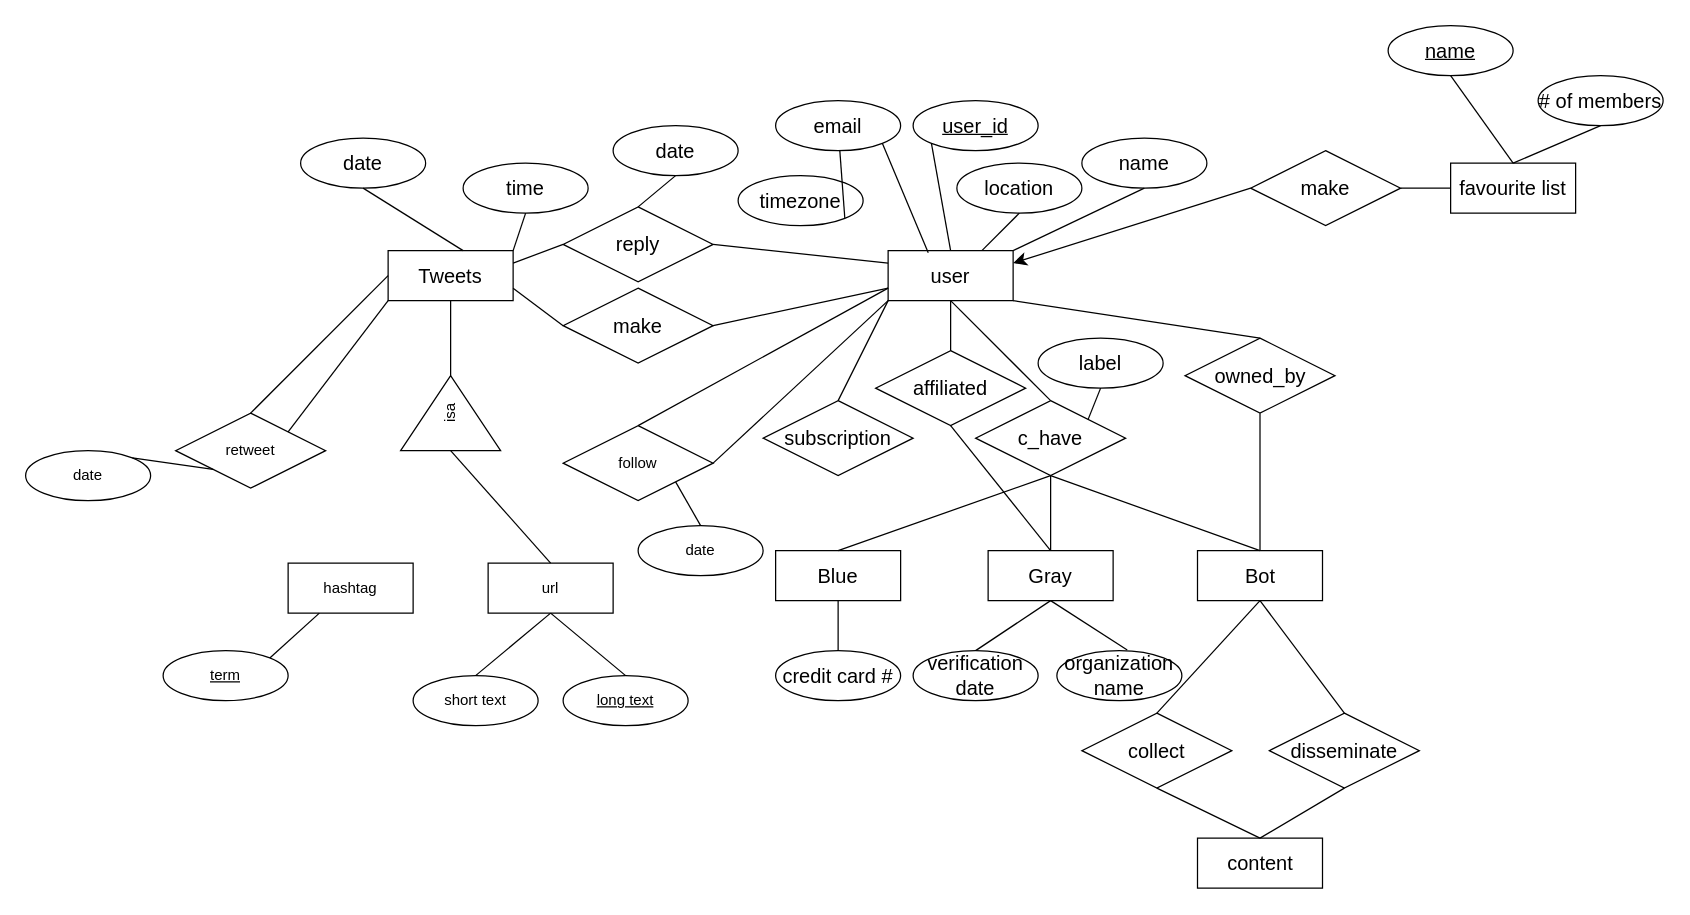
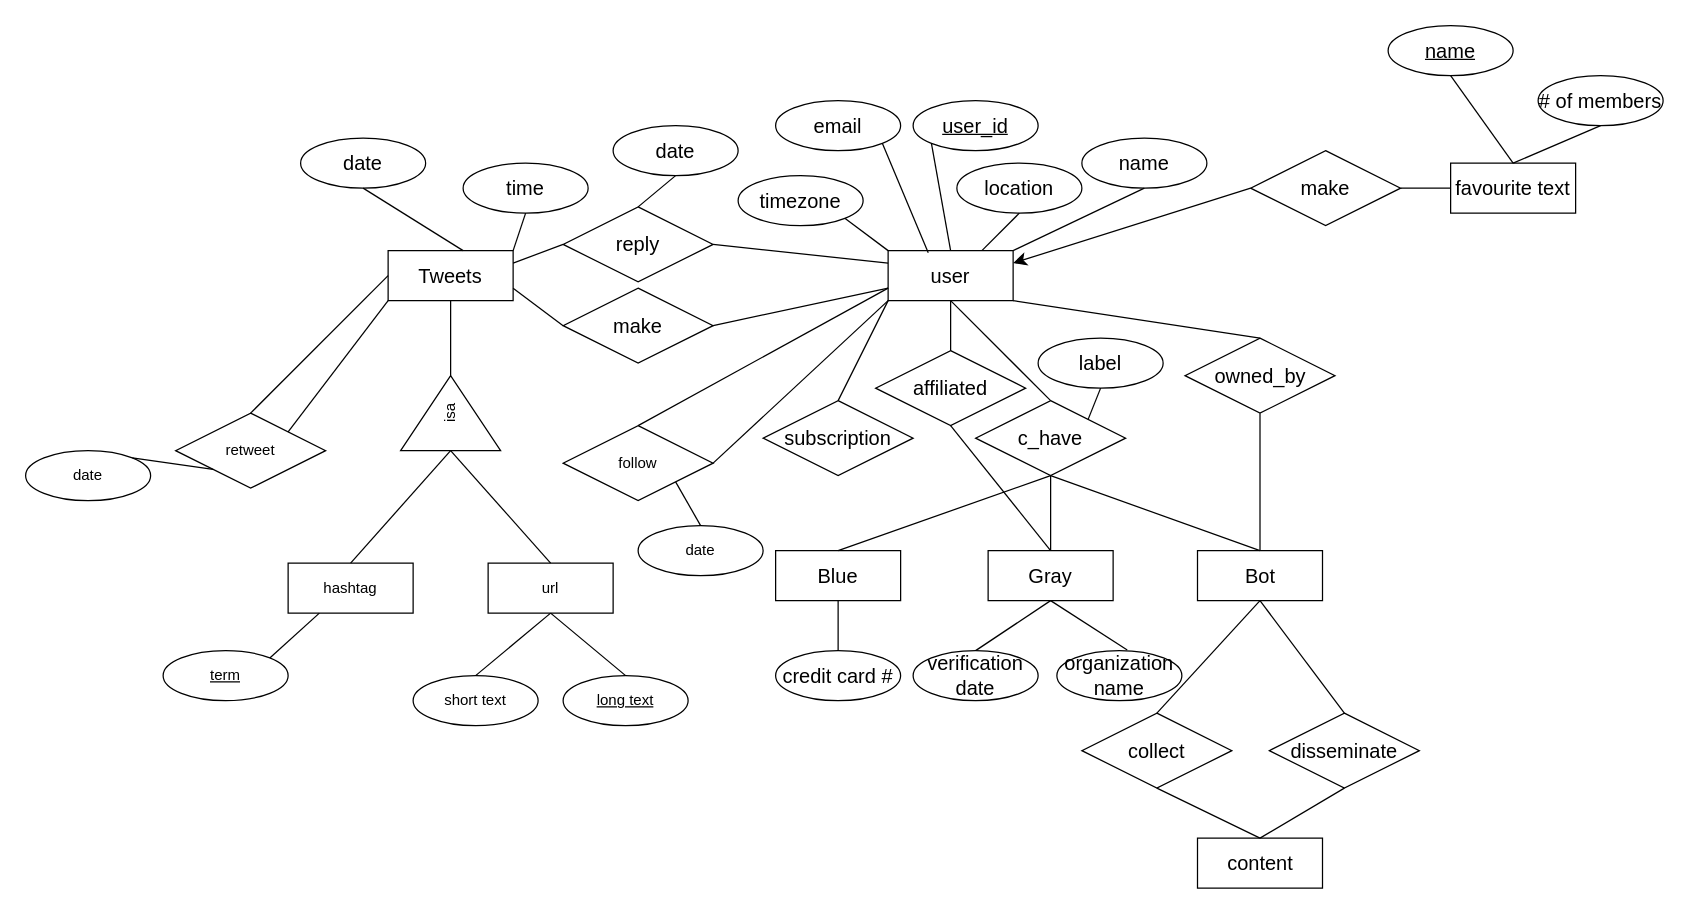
(842, 184) -> (868, 235)
(1513, 188) -> (1513, 188)
none -> (400, 508)
